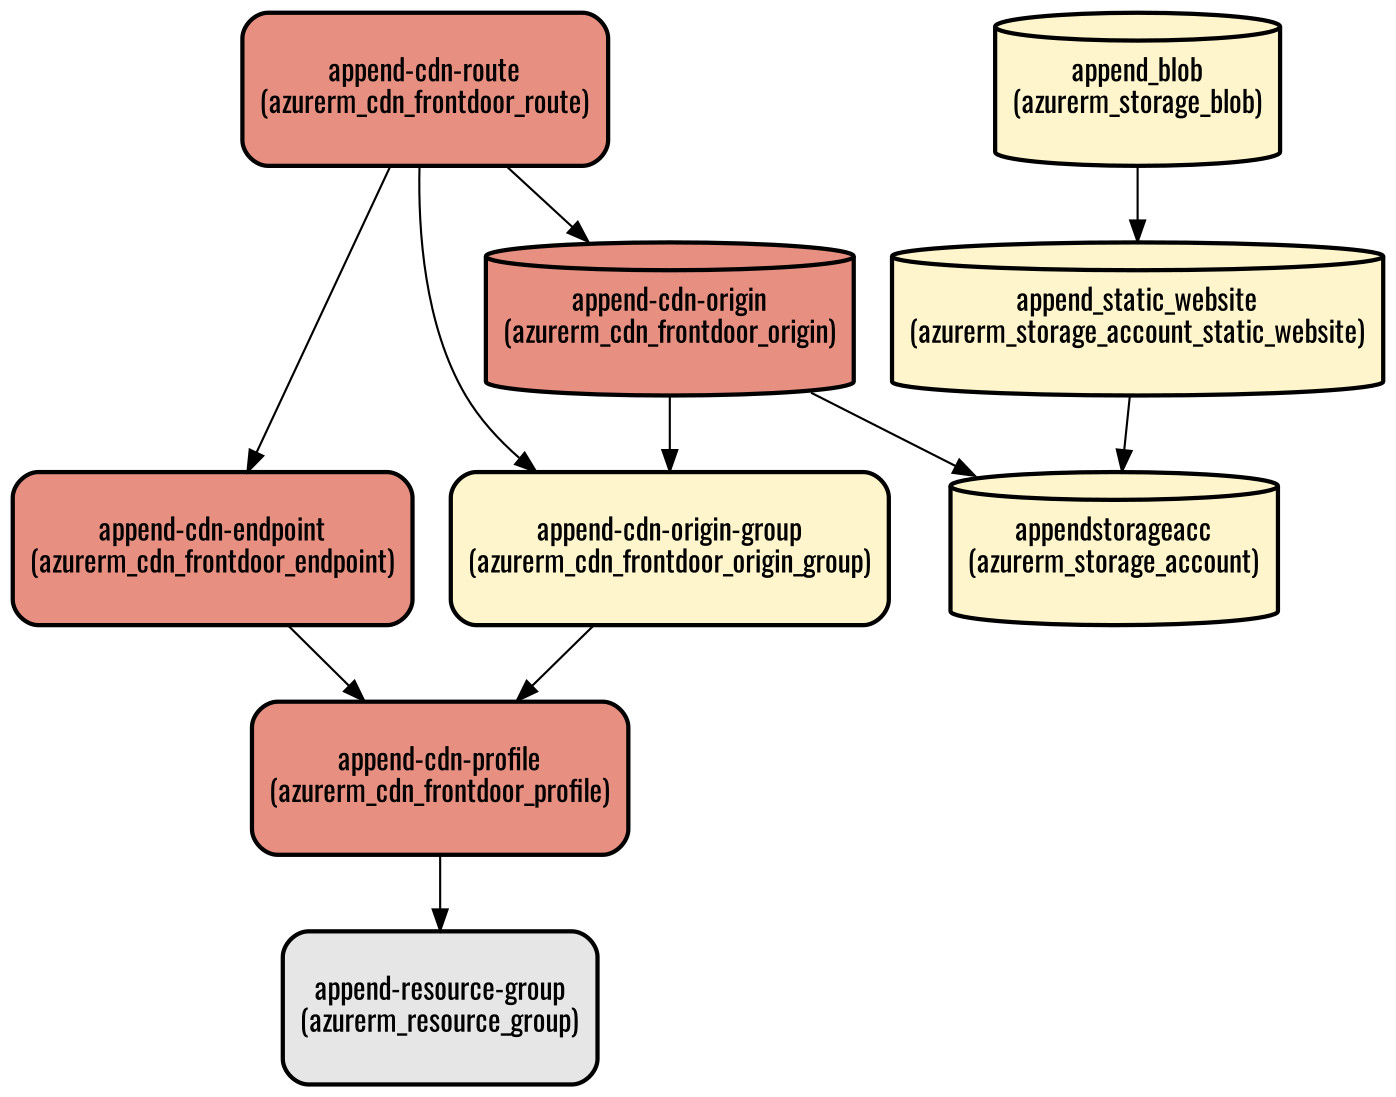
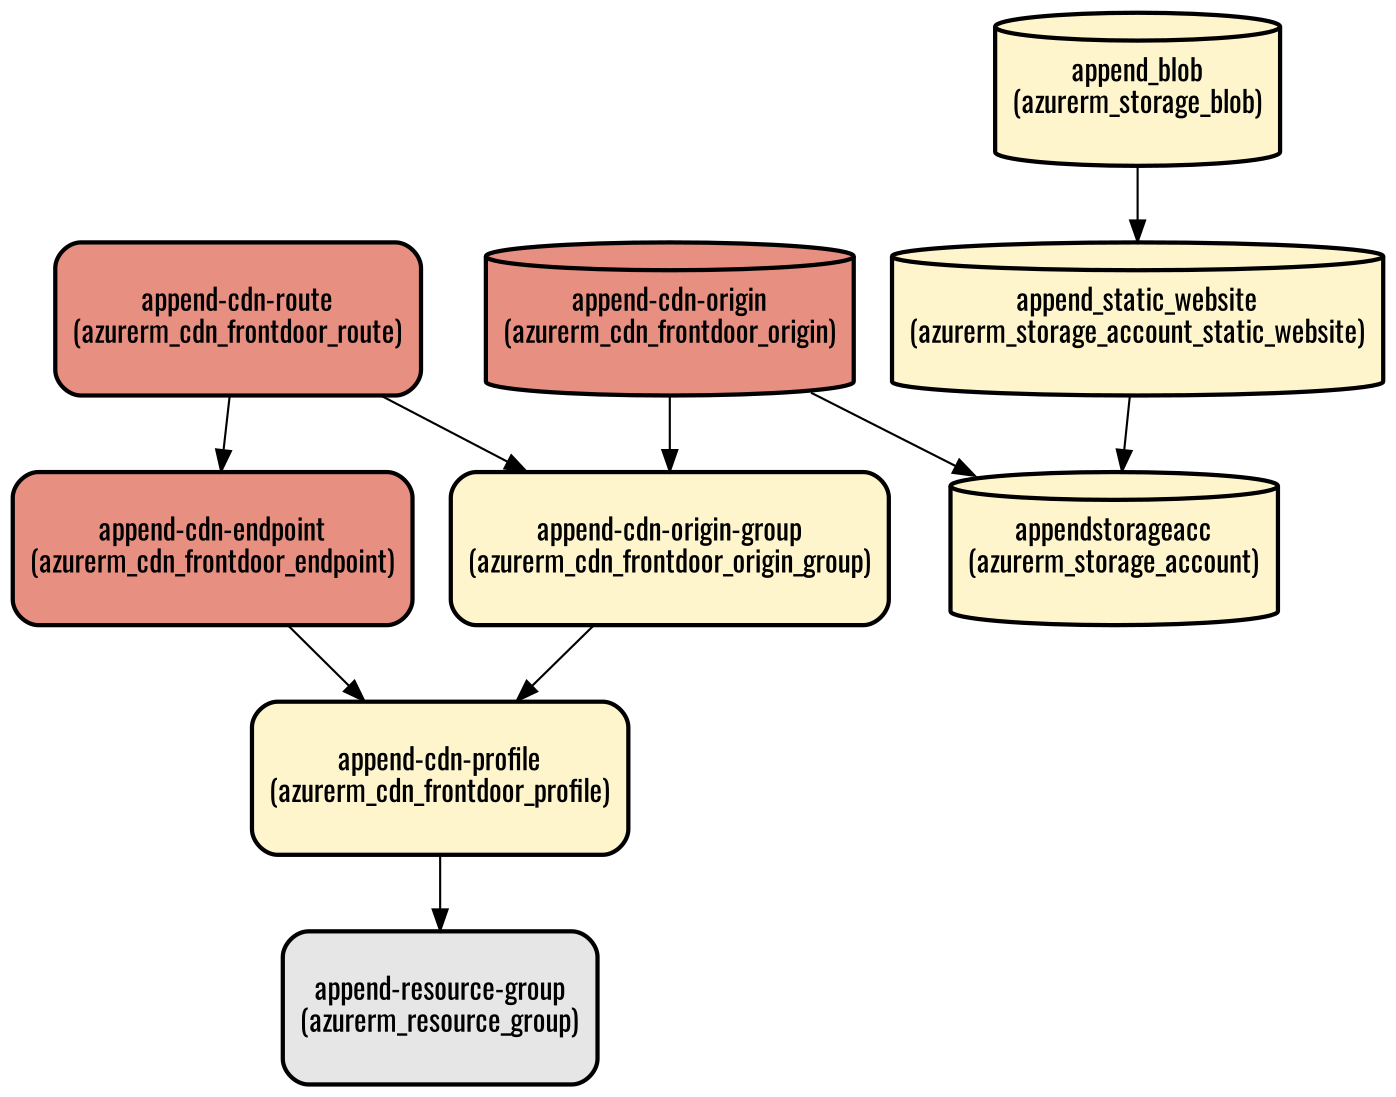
(539, 197) -> none
(440, 778) -> (440, 778)
